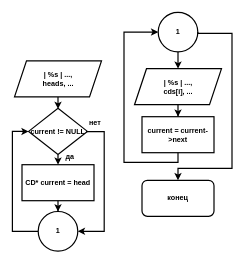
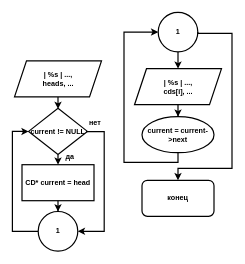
(178, 135) -> (178, 135)
